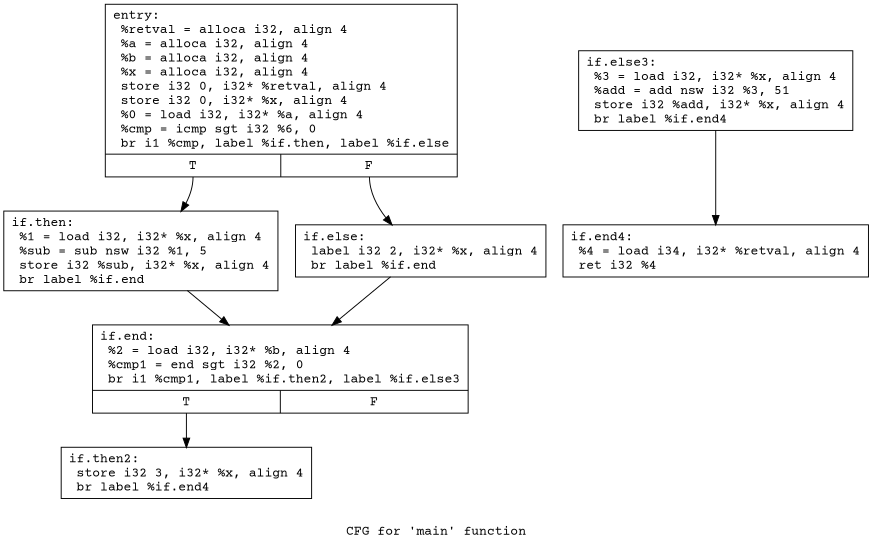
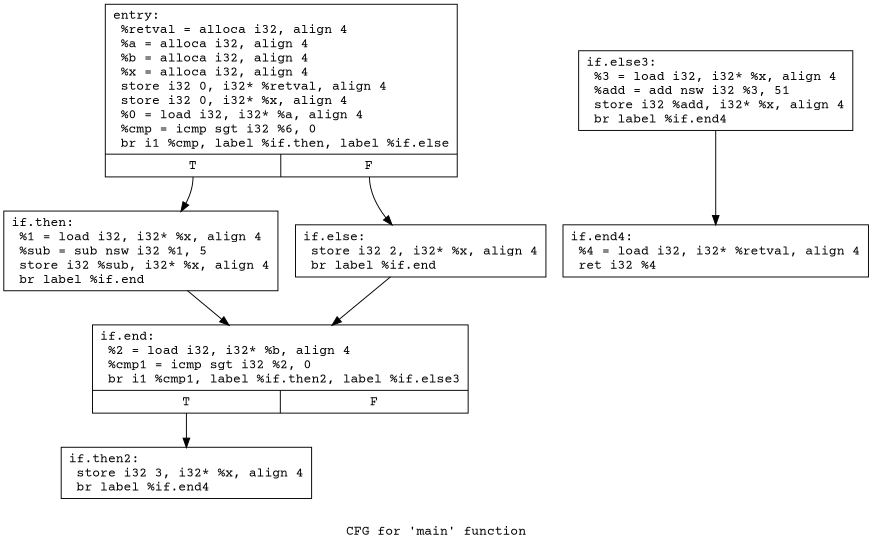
(421, 250) -> (421, 250)
(716, 250) -> (716, 250)
(202, 364) -> (206, 364)
